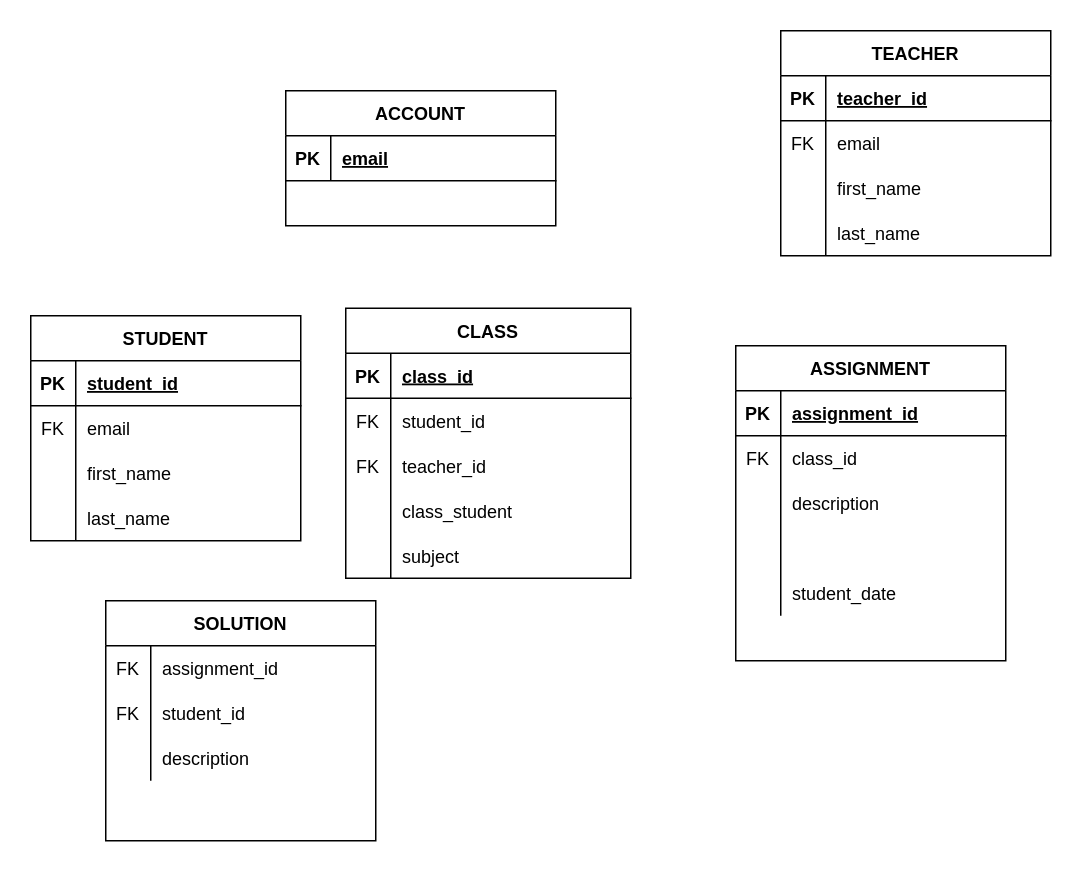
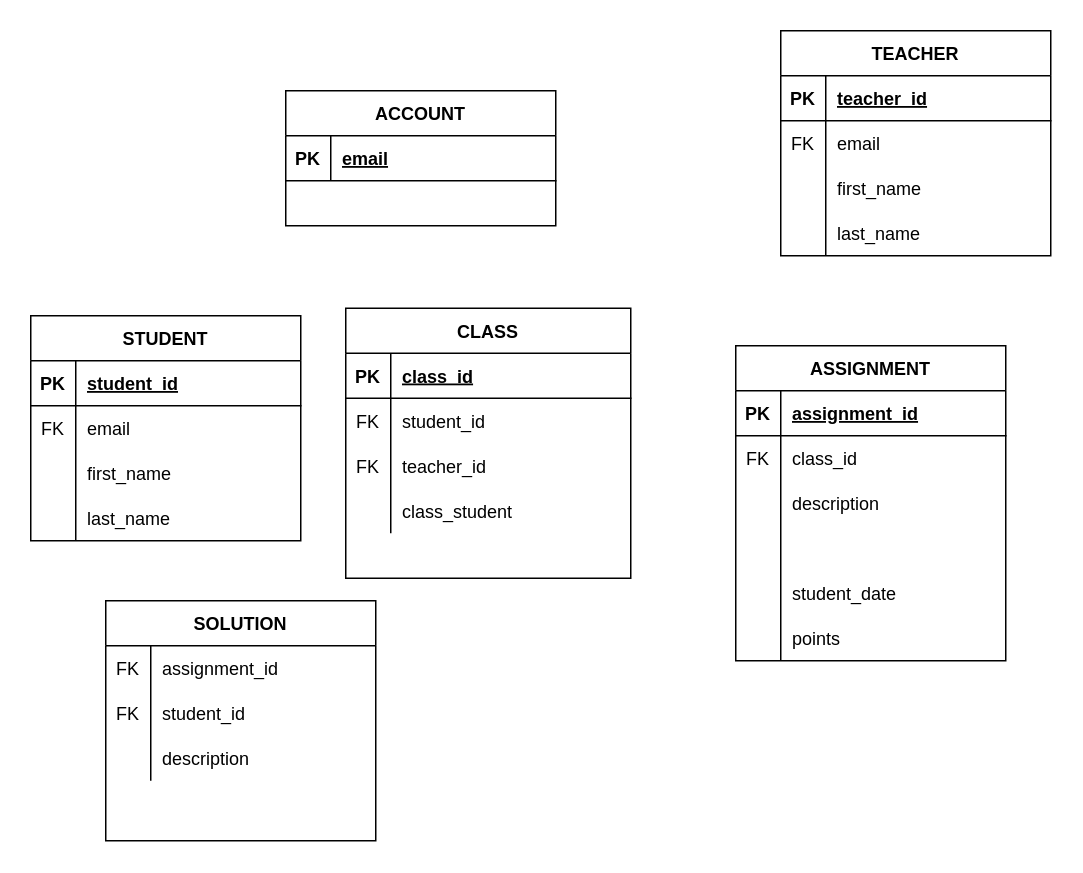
(511, 556) -> none
none -> (893, 638)
